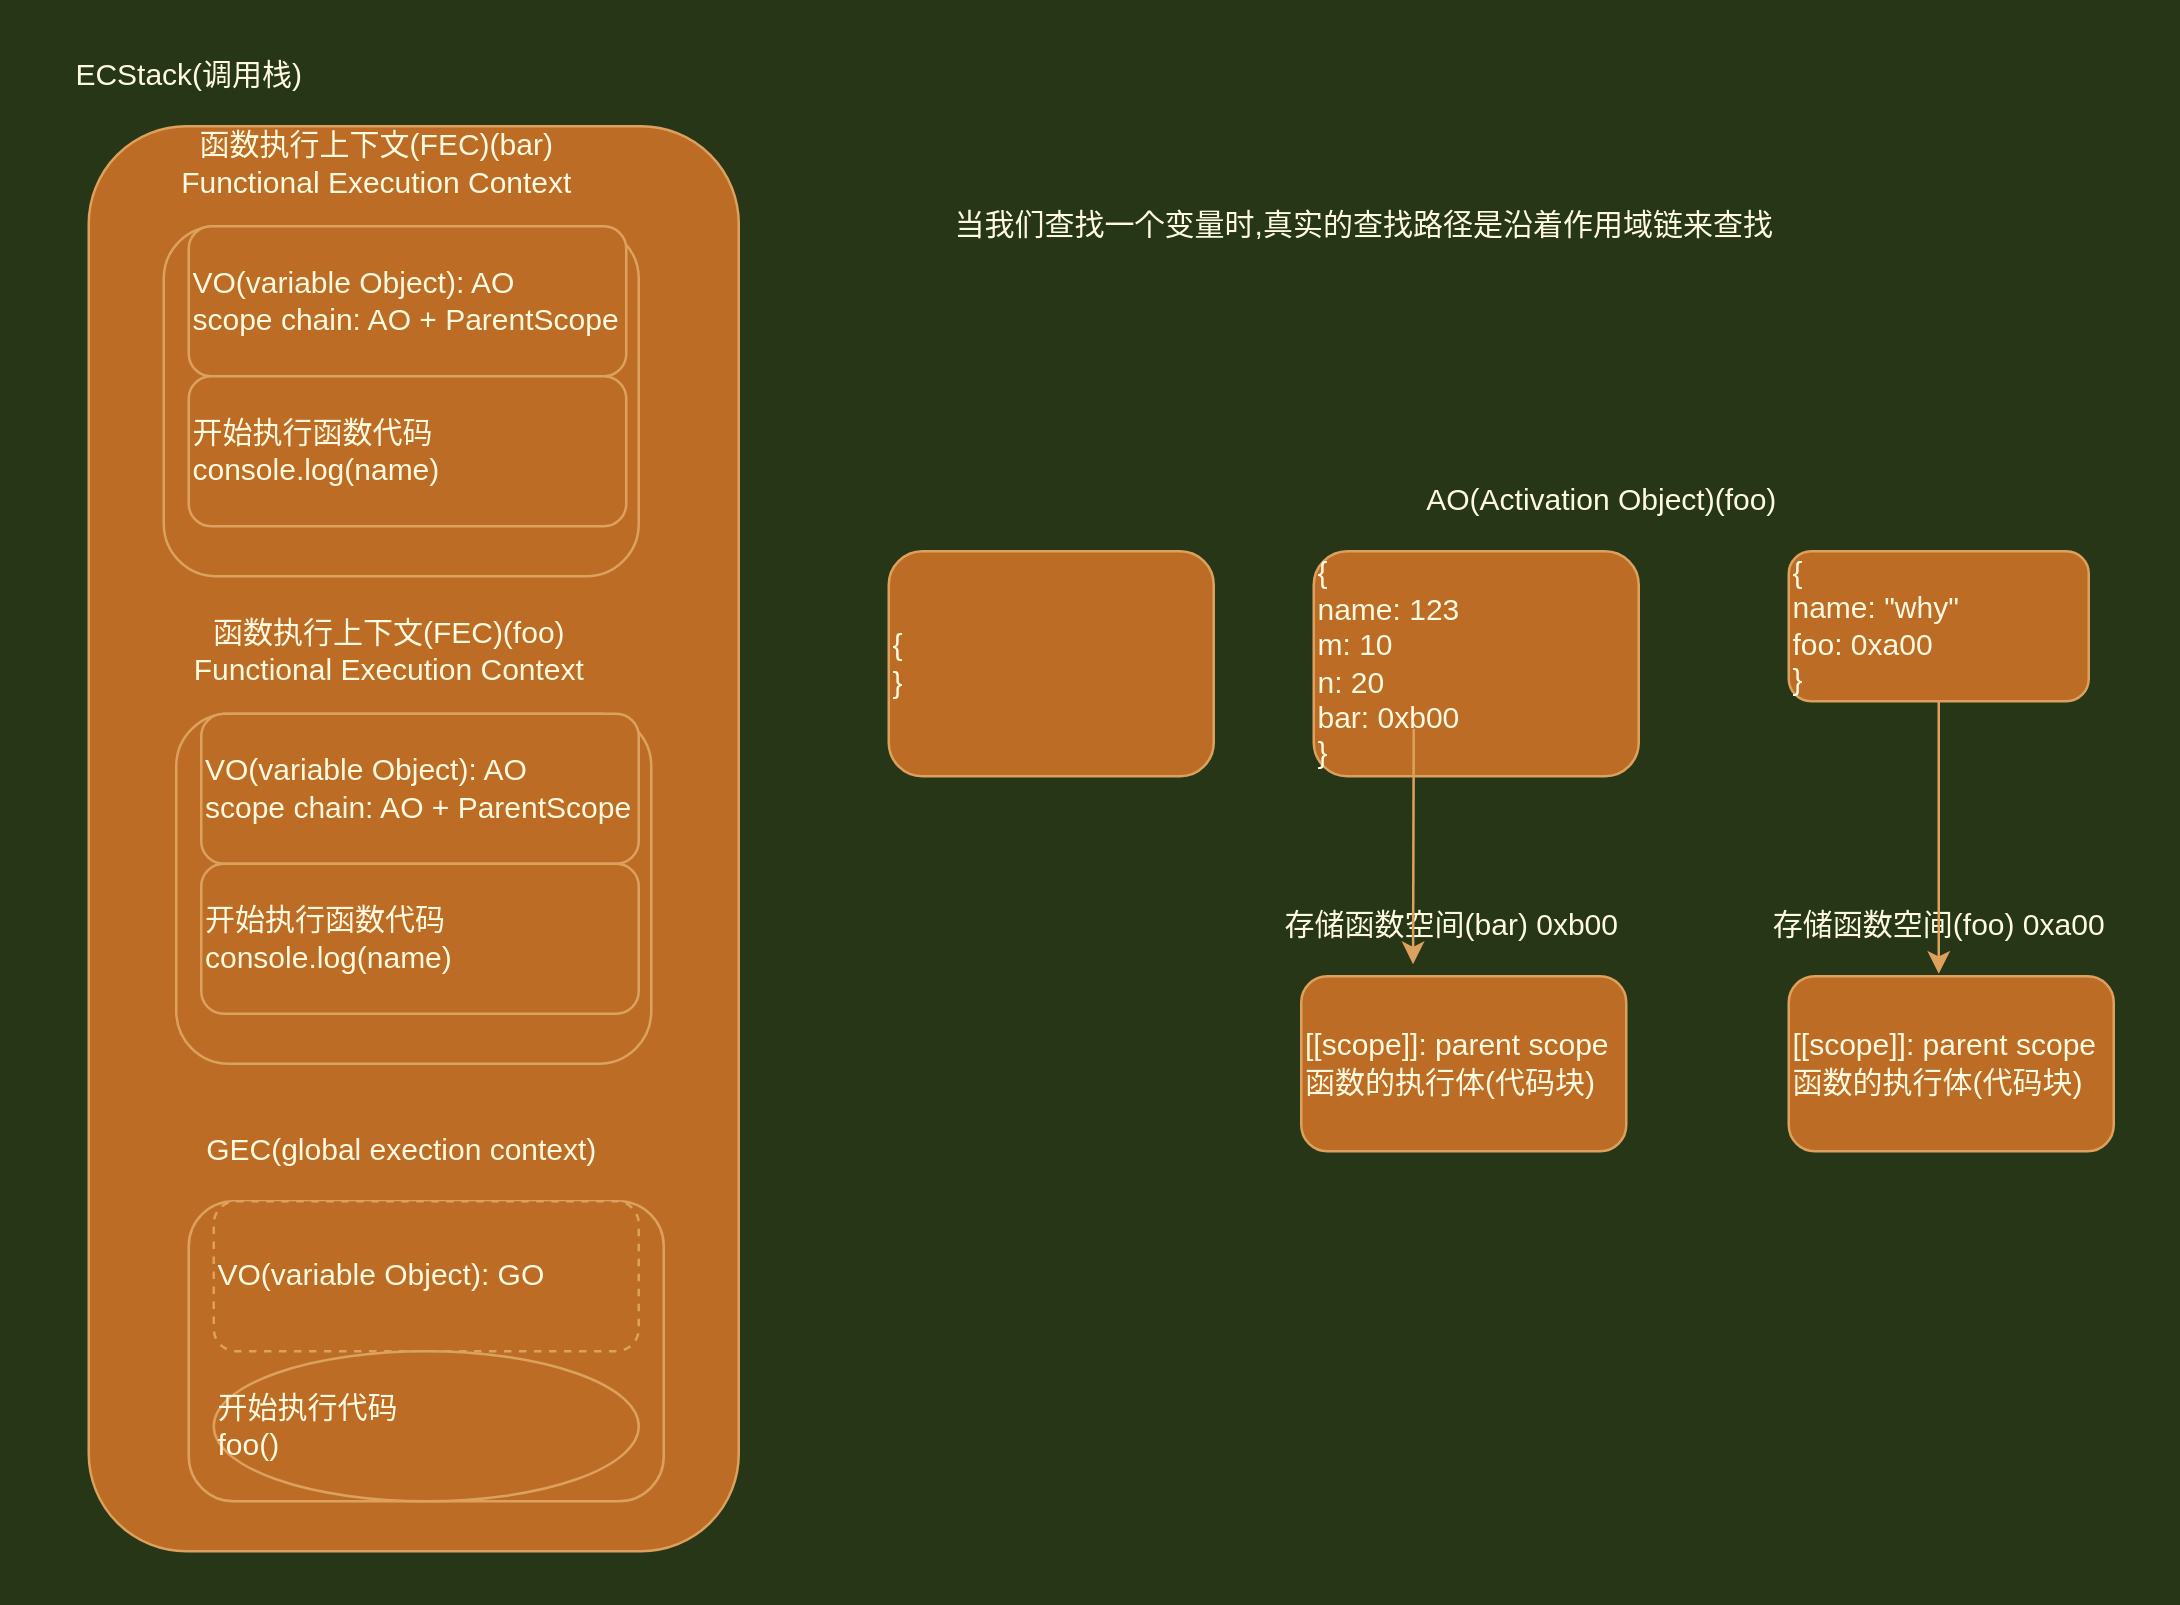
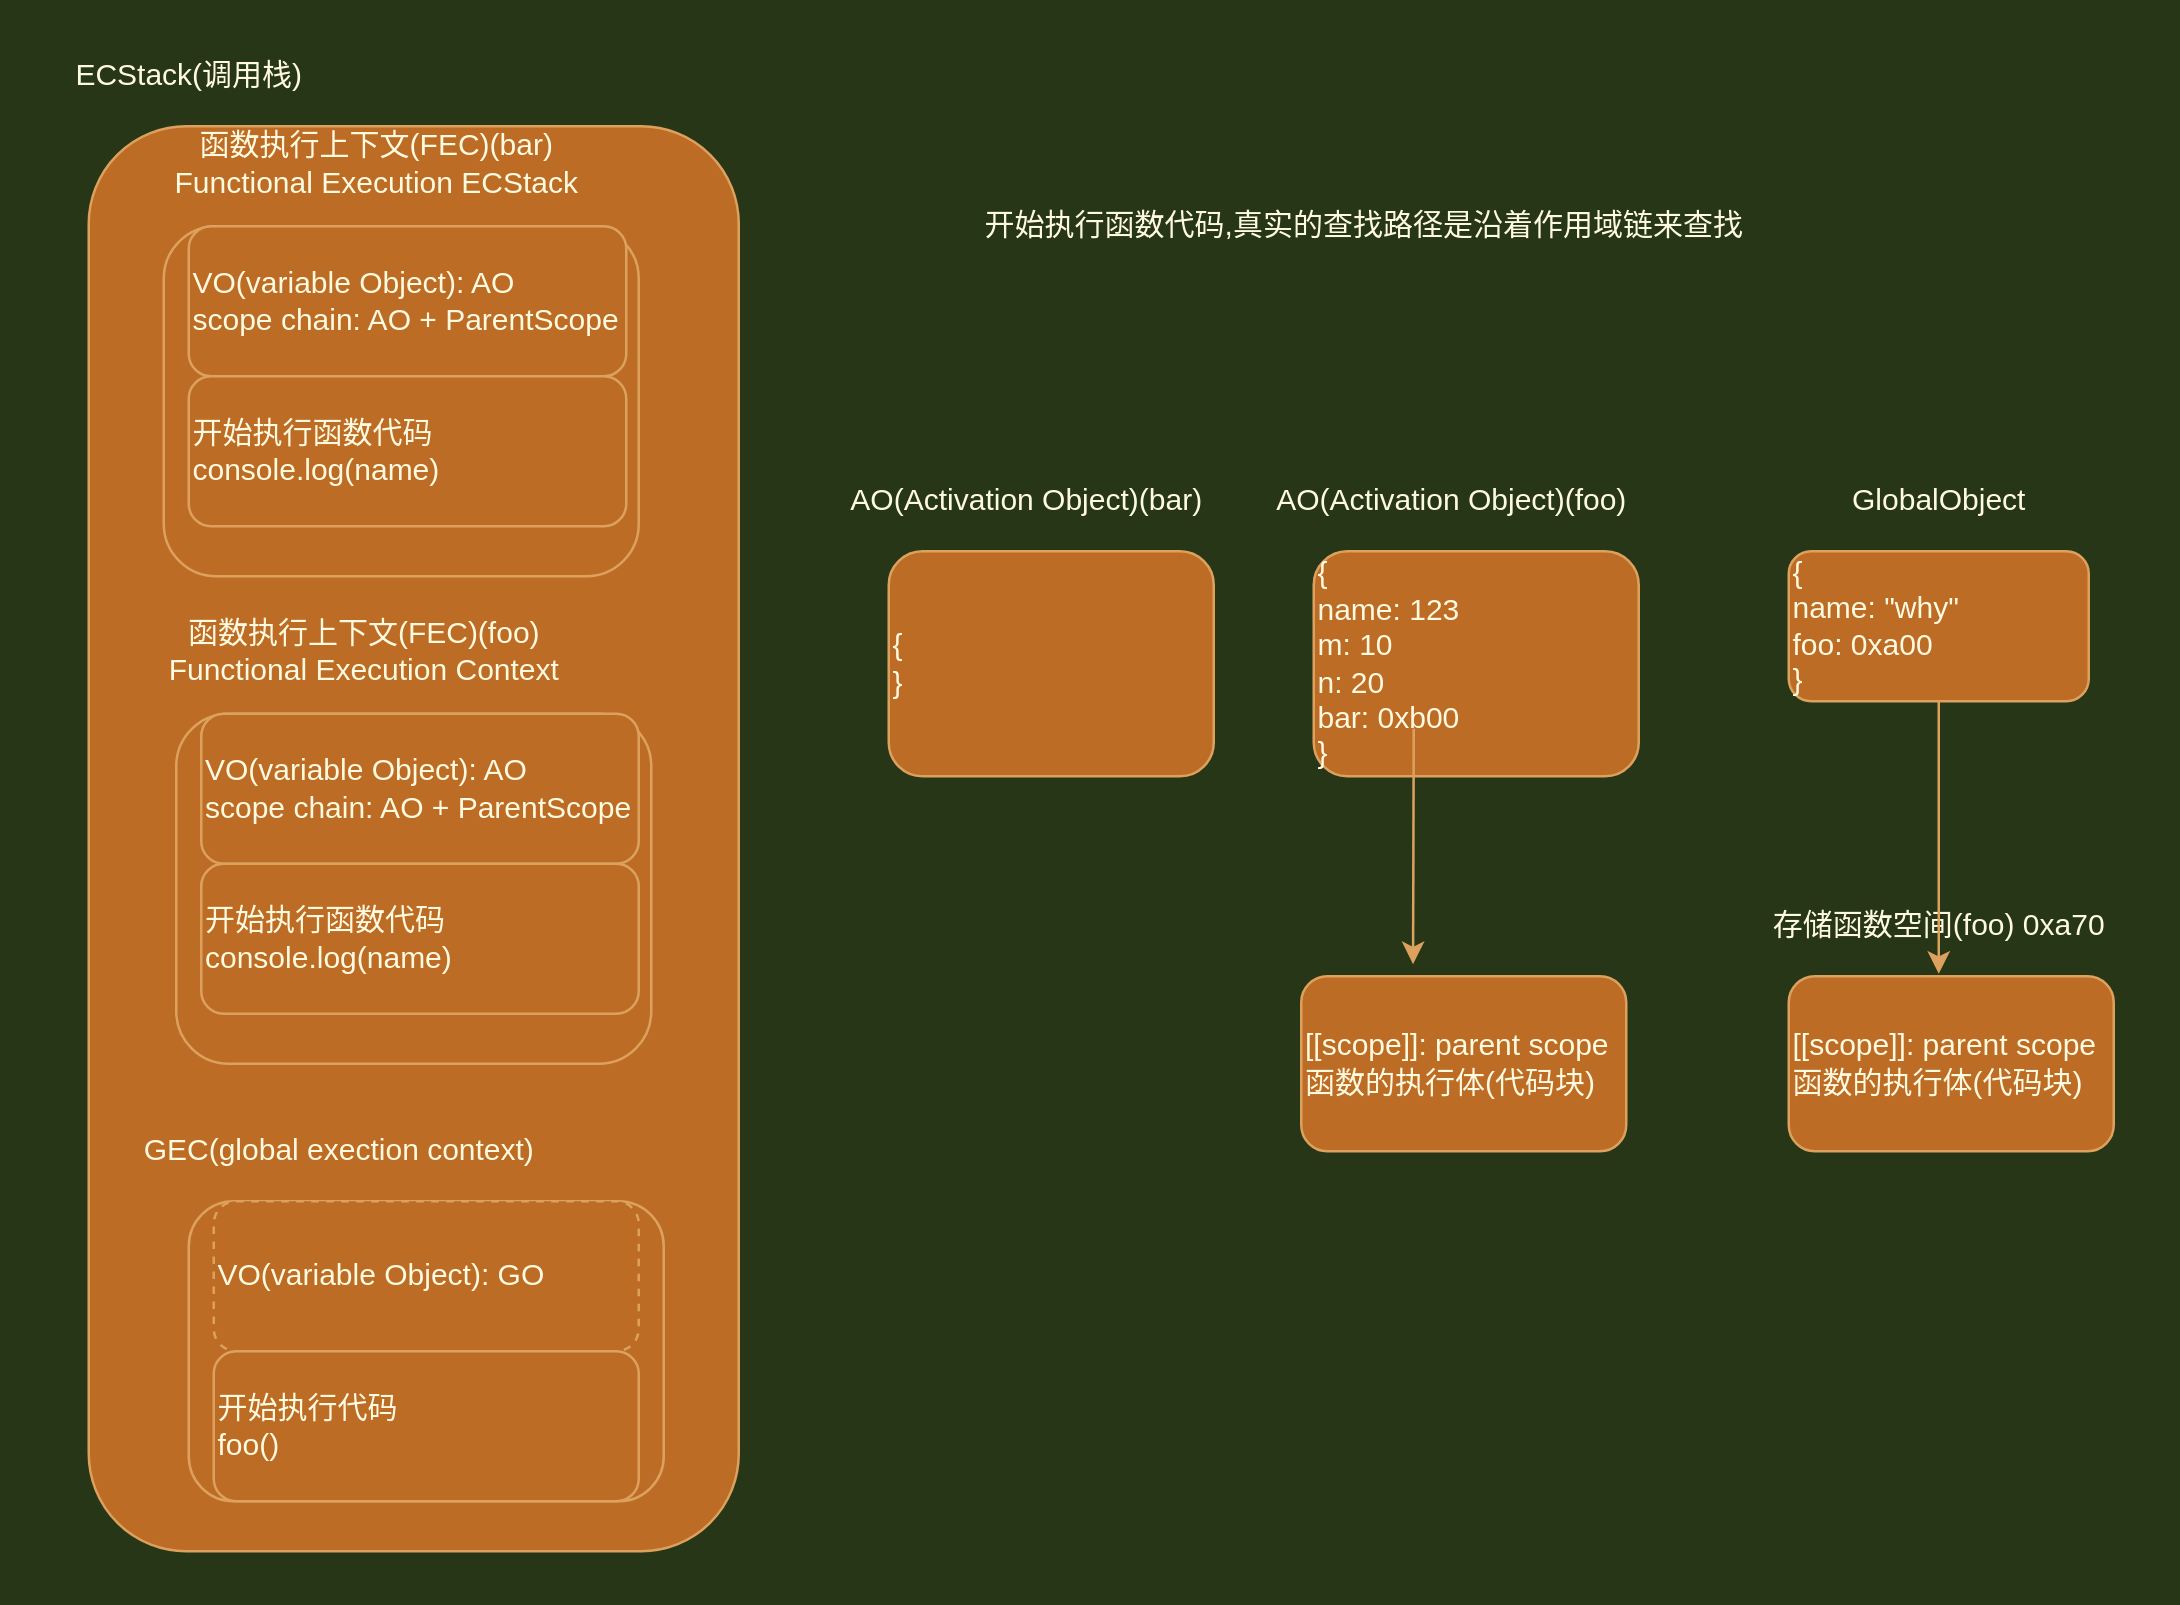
(378, 164) -> (378, 164)
(1365, 226) -> (1365, 226)
none -> (1026, 501)
(1601, 501) -> (1451, 501)
none -> (1939, 501)
(389, 651) -> (364, 651)
(1451, 926) -> none
(1940, 926) -> (1940, 926)
(401, 1151) -> (339, 1151)
(426, 1426) -> (426, 1426)
